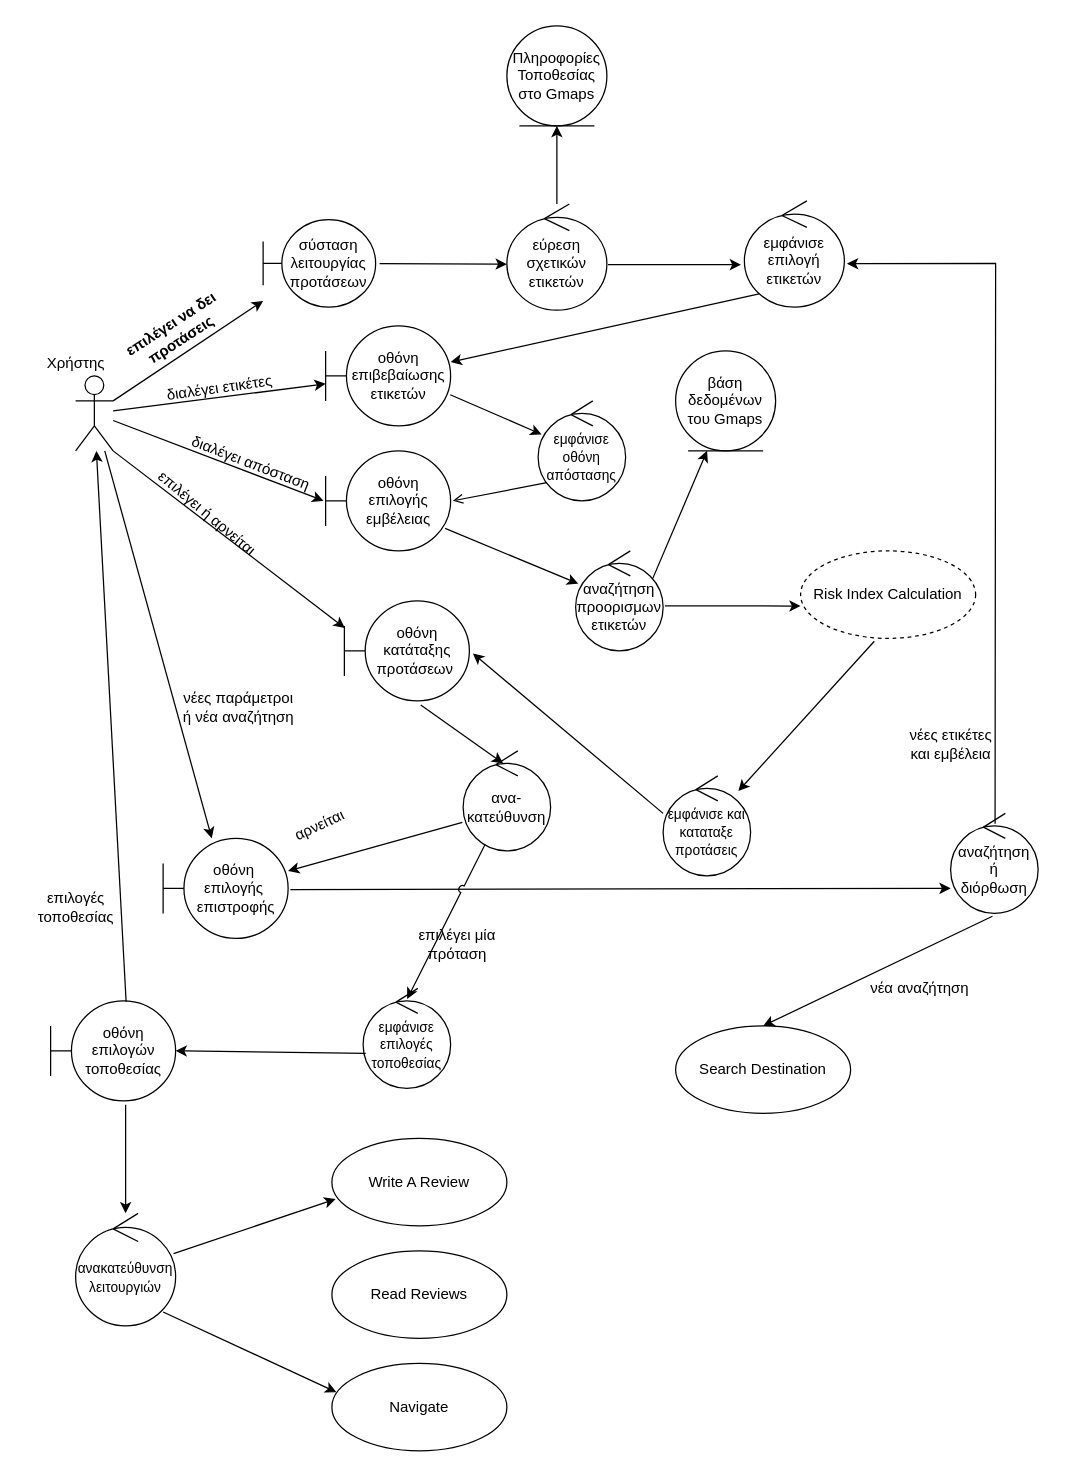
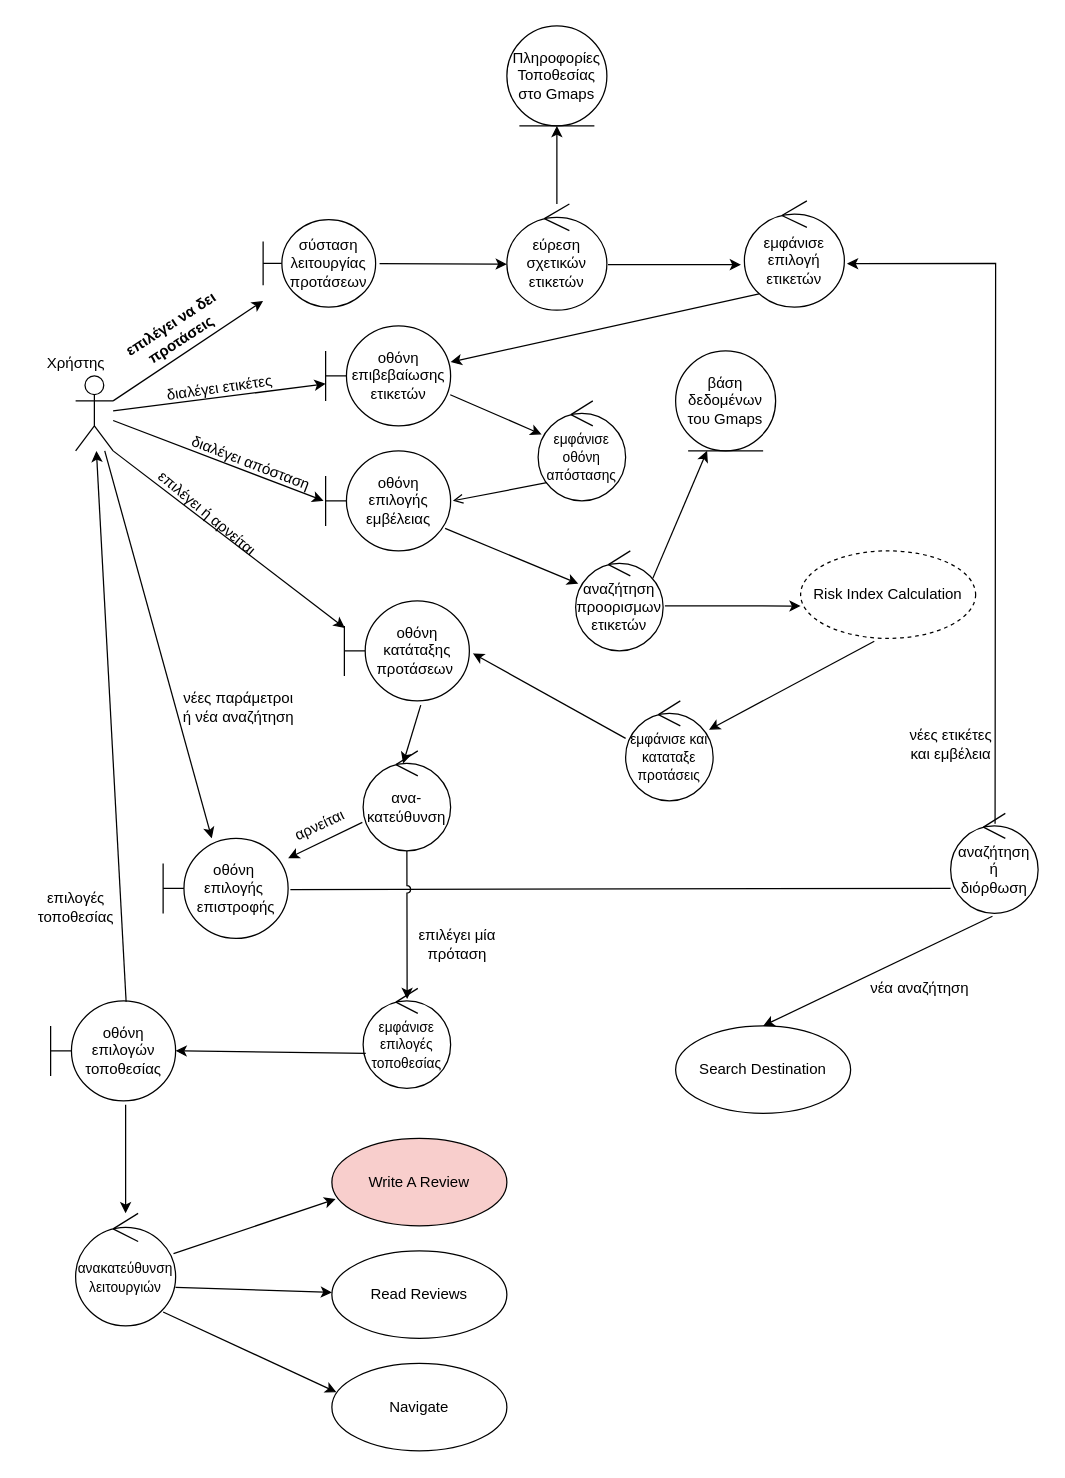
(507, 801) -> (407, 801)
(707, 826) -> (669, 751)
(941, 888) -> (944, 888)
(419, 1182) -> (419, 1182)
none -> (250, 1289)
